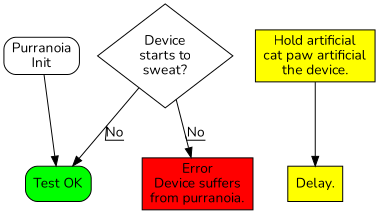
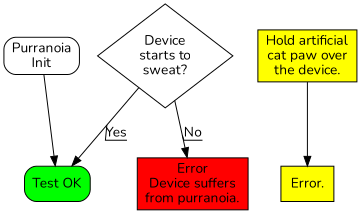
(315, 56) -> (307, 56)
(115, 133) -> (116, 133)
(315, 184) -> (307, 184)
